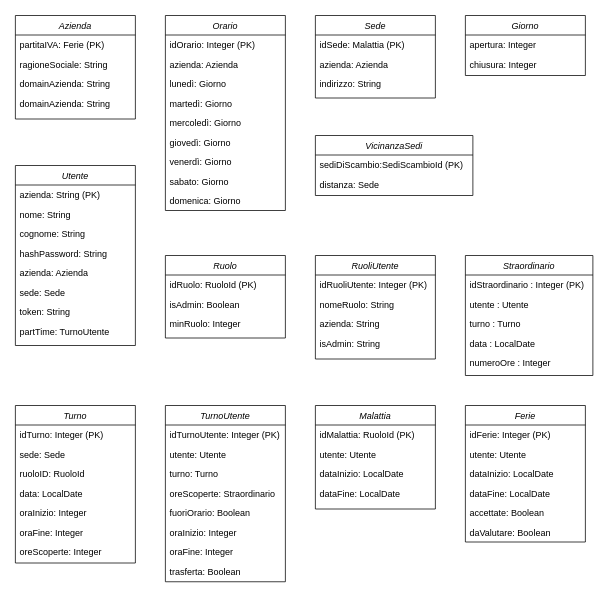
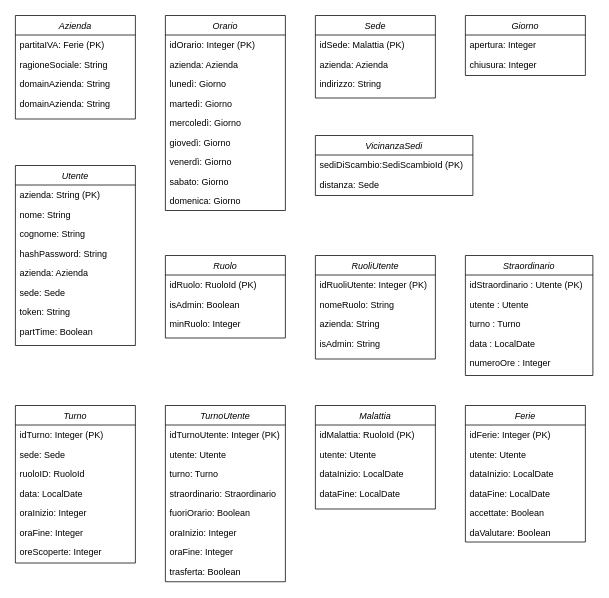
(537, 285) -> (534, 285)
(69, 332) -> (58, 332)
(230, 494) -> (233, 494)
